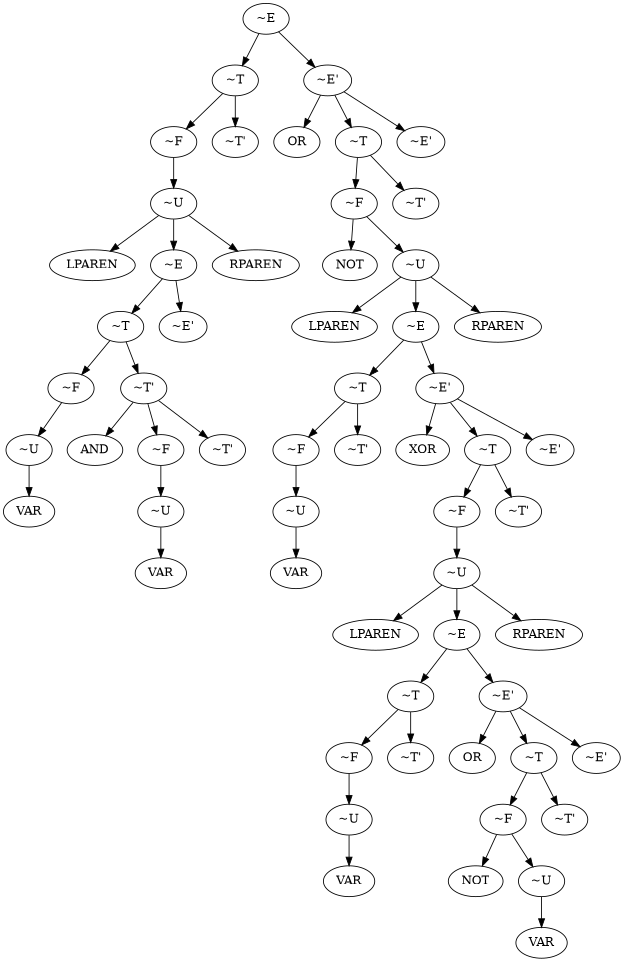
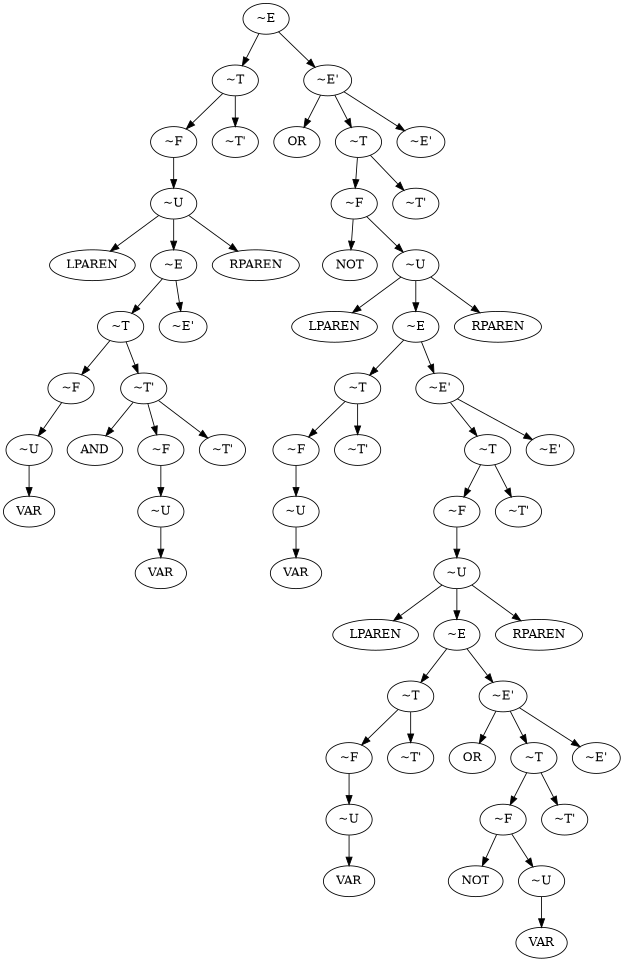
(423, 450) -> none
